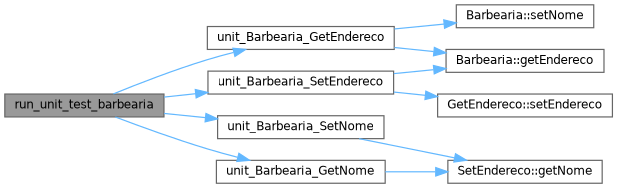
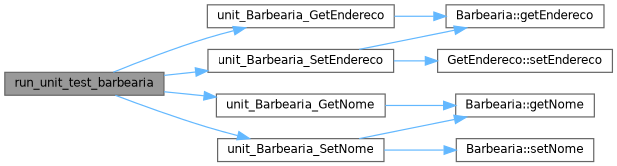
(419, 27) -> (414, 150)
(525, 172) -> (525, 105)
